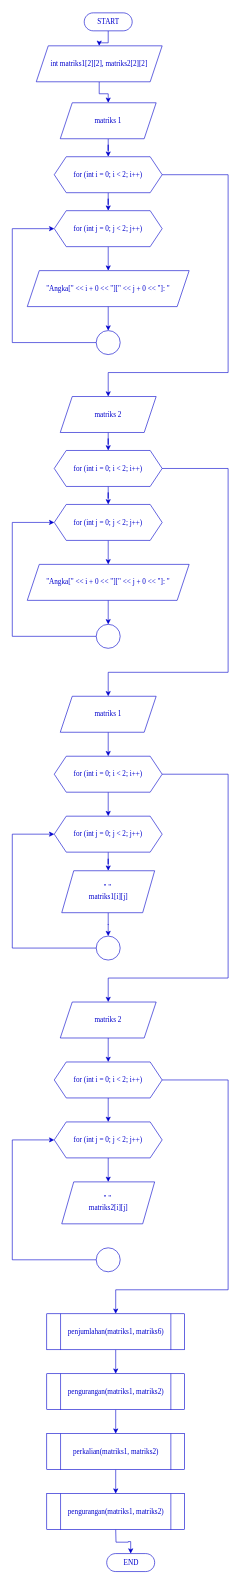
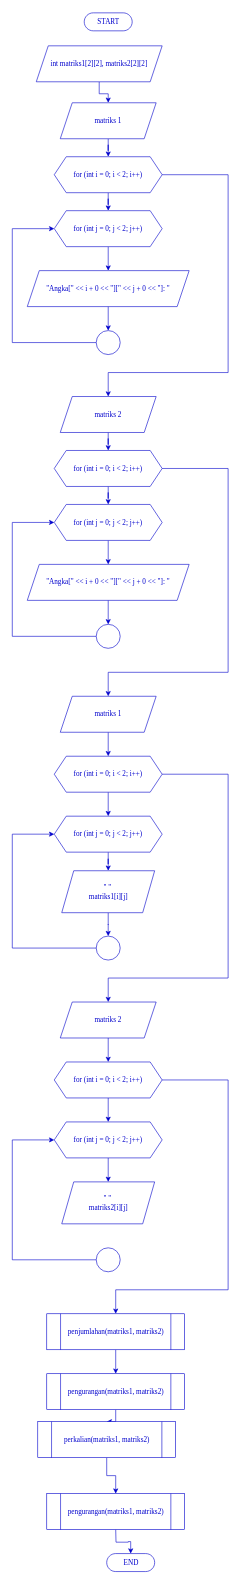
(100, 42) -> none
(116, 1332) -> (116, 1332)
(116, 1452) -> (107, 1440)
